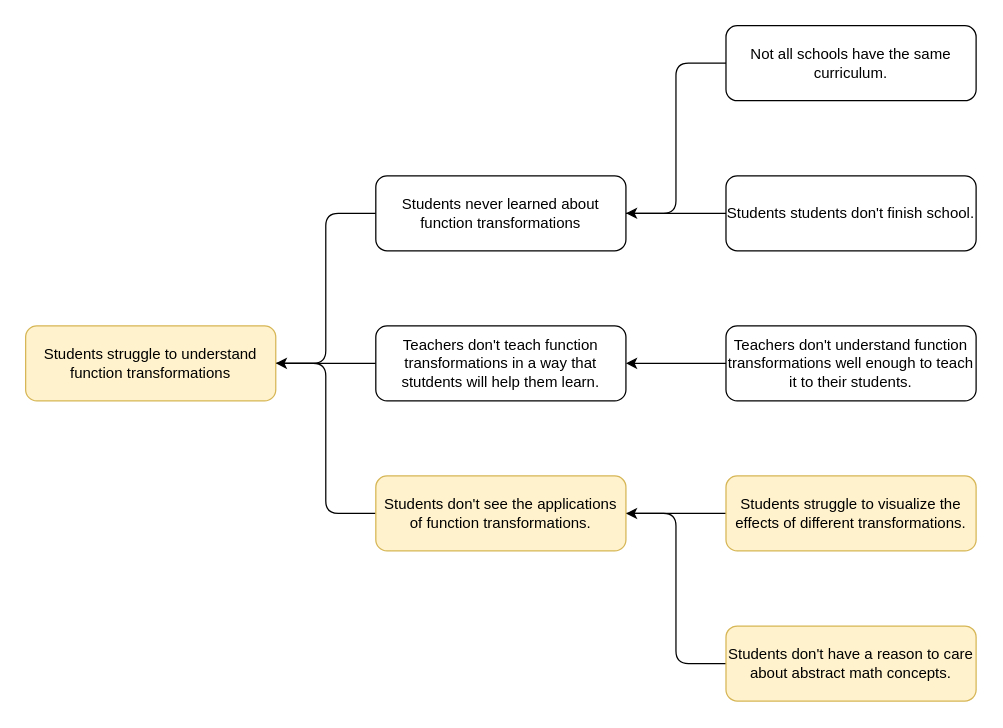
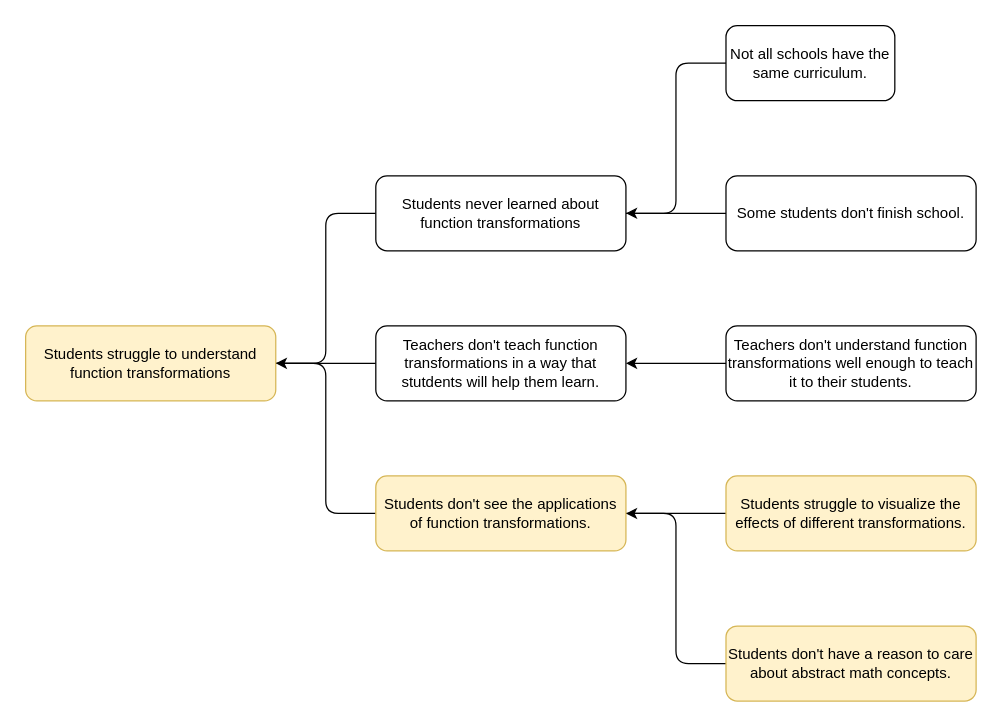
(851, 63) -> (810, 63)
(851, 213) -> (851, 213)
